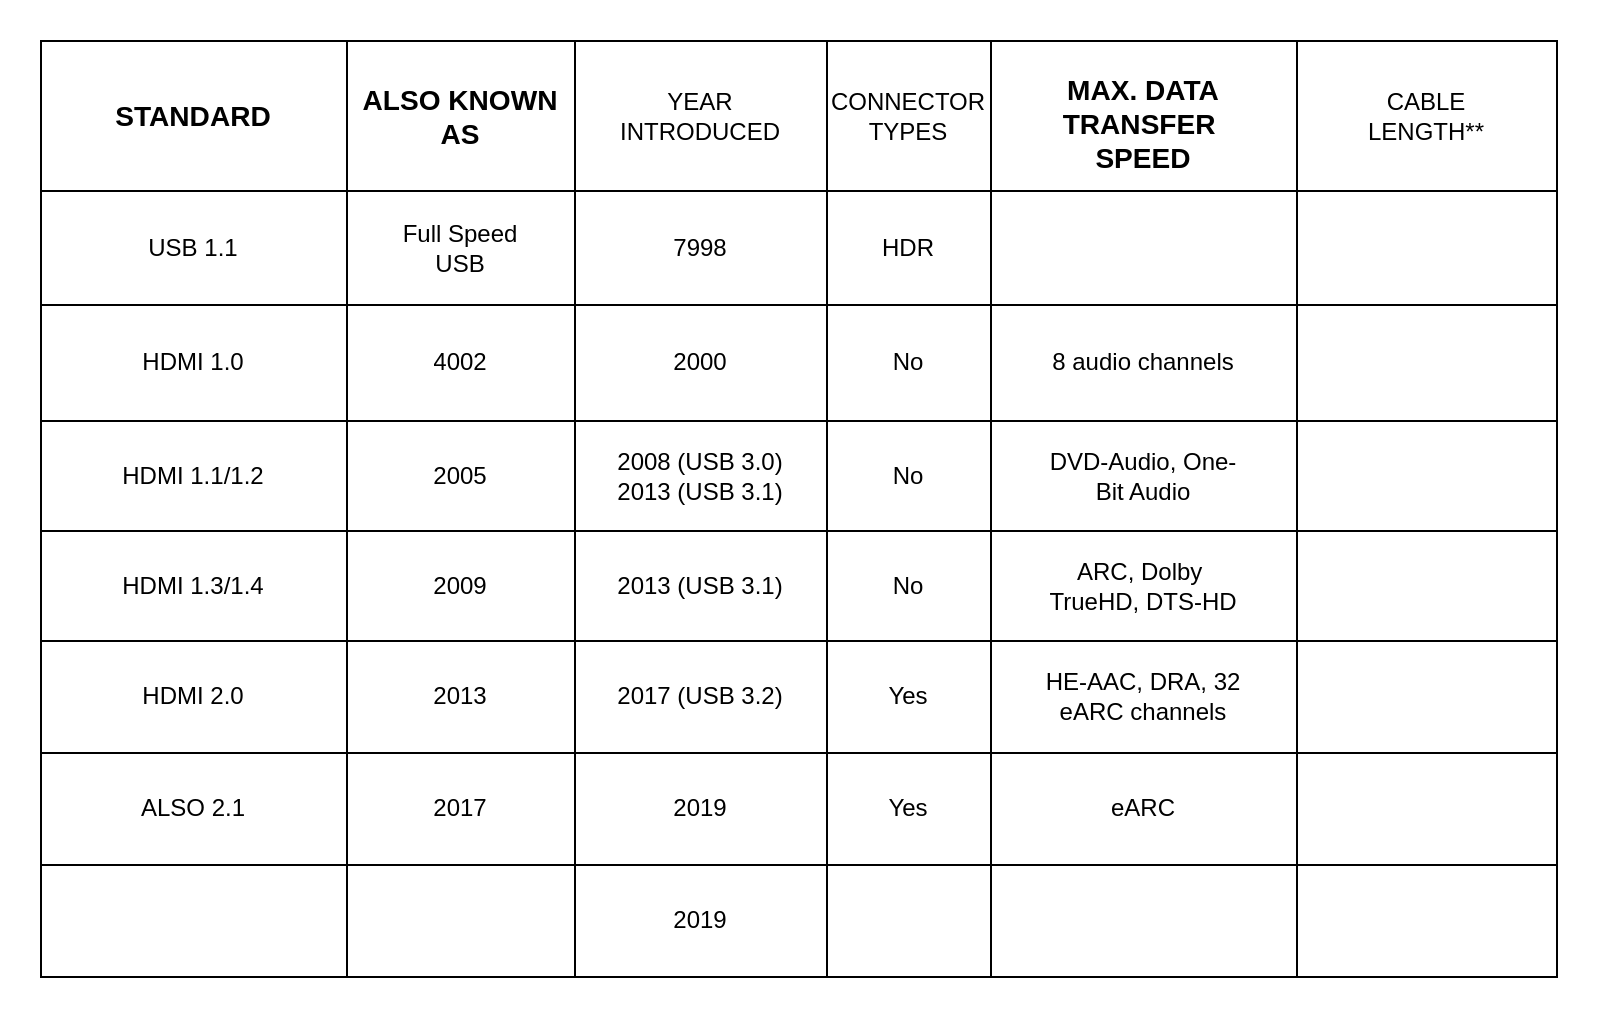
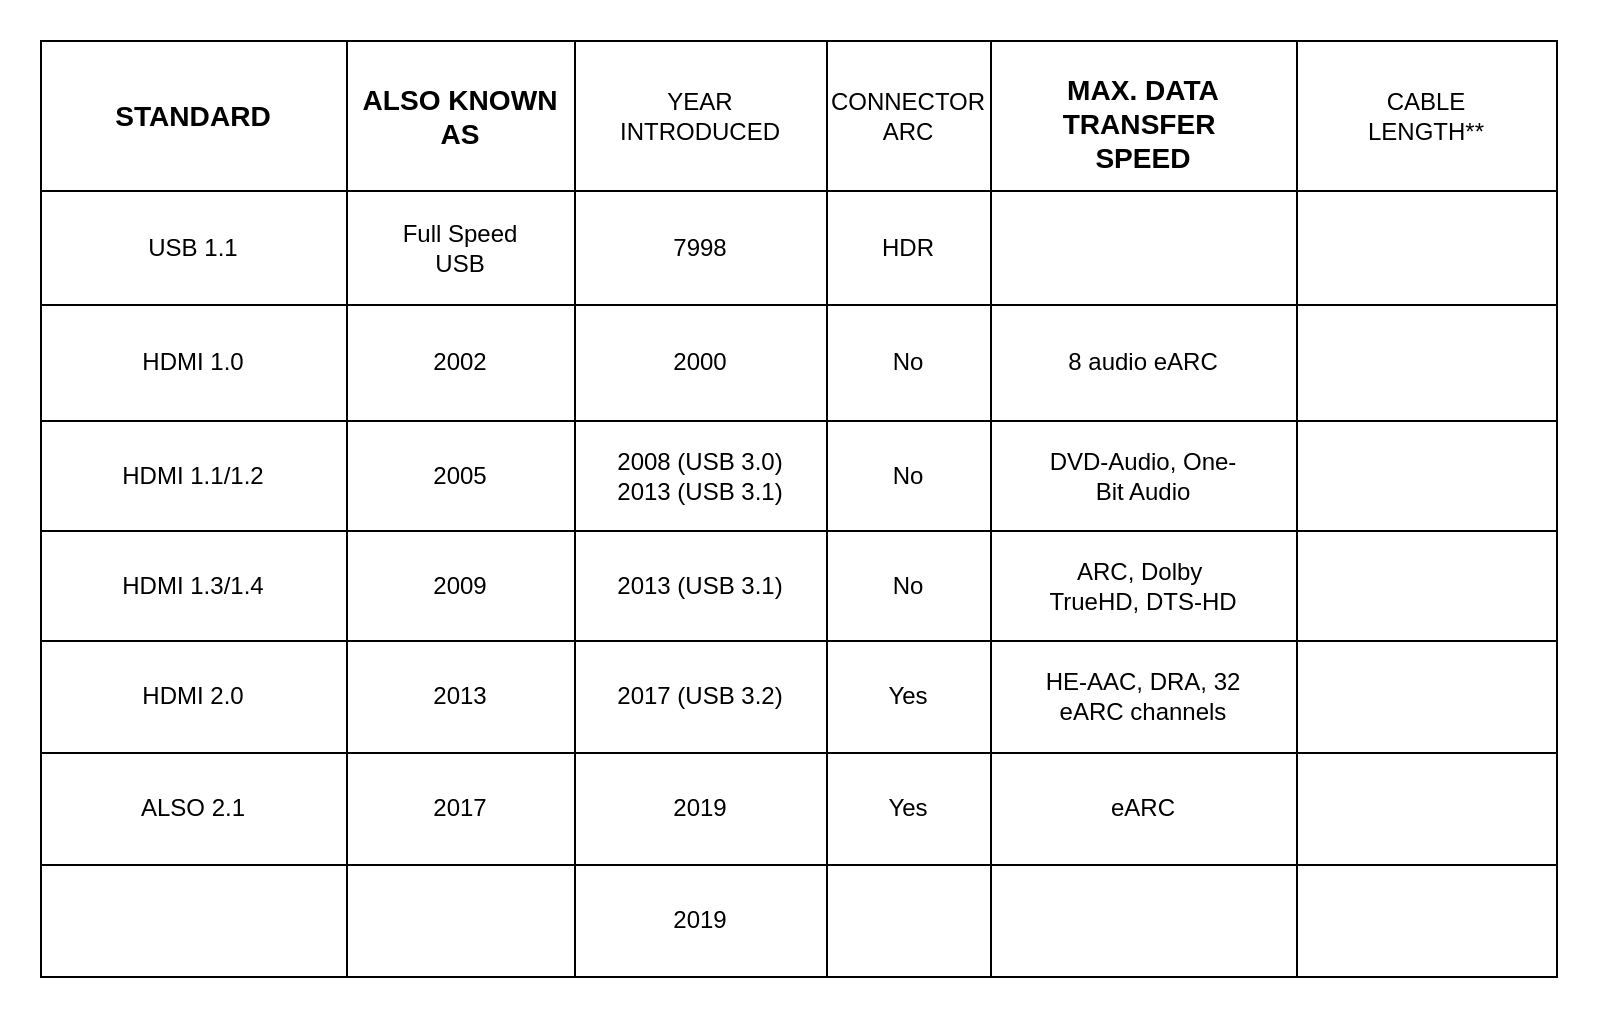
(909, 117) -> (909, 117)
(461, 363) -> (461, 363)
(1144, 363) -> (1144, 363)
